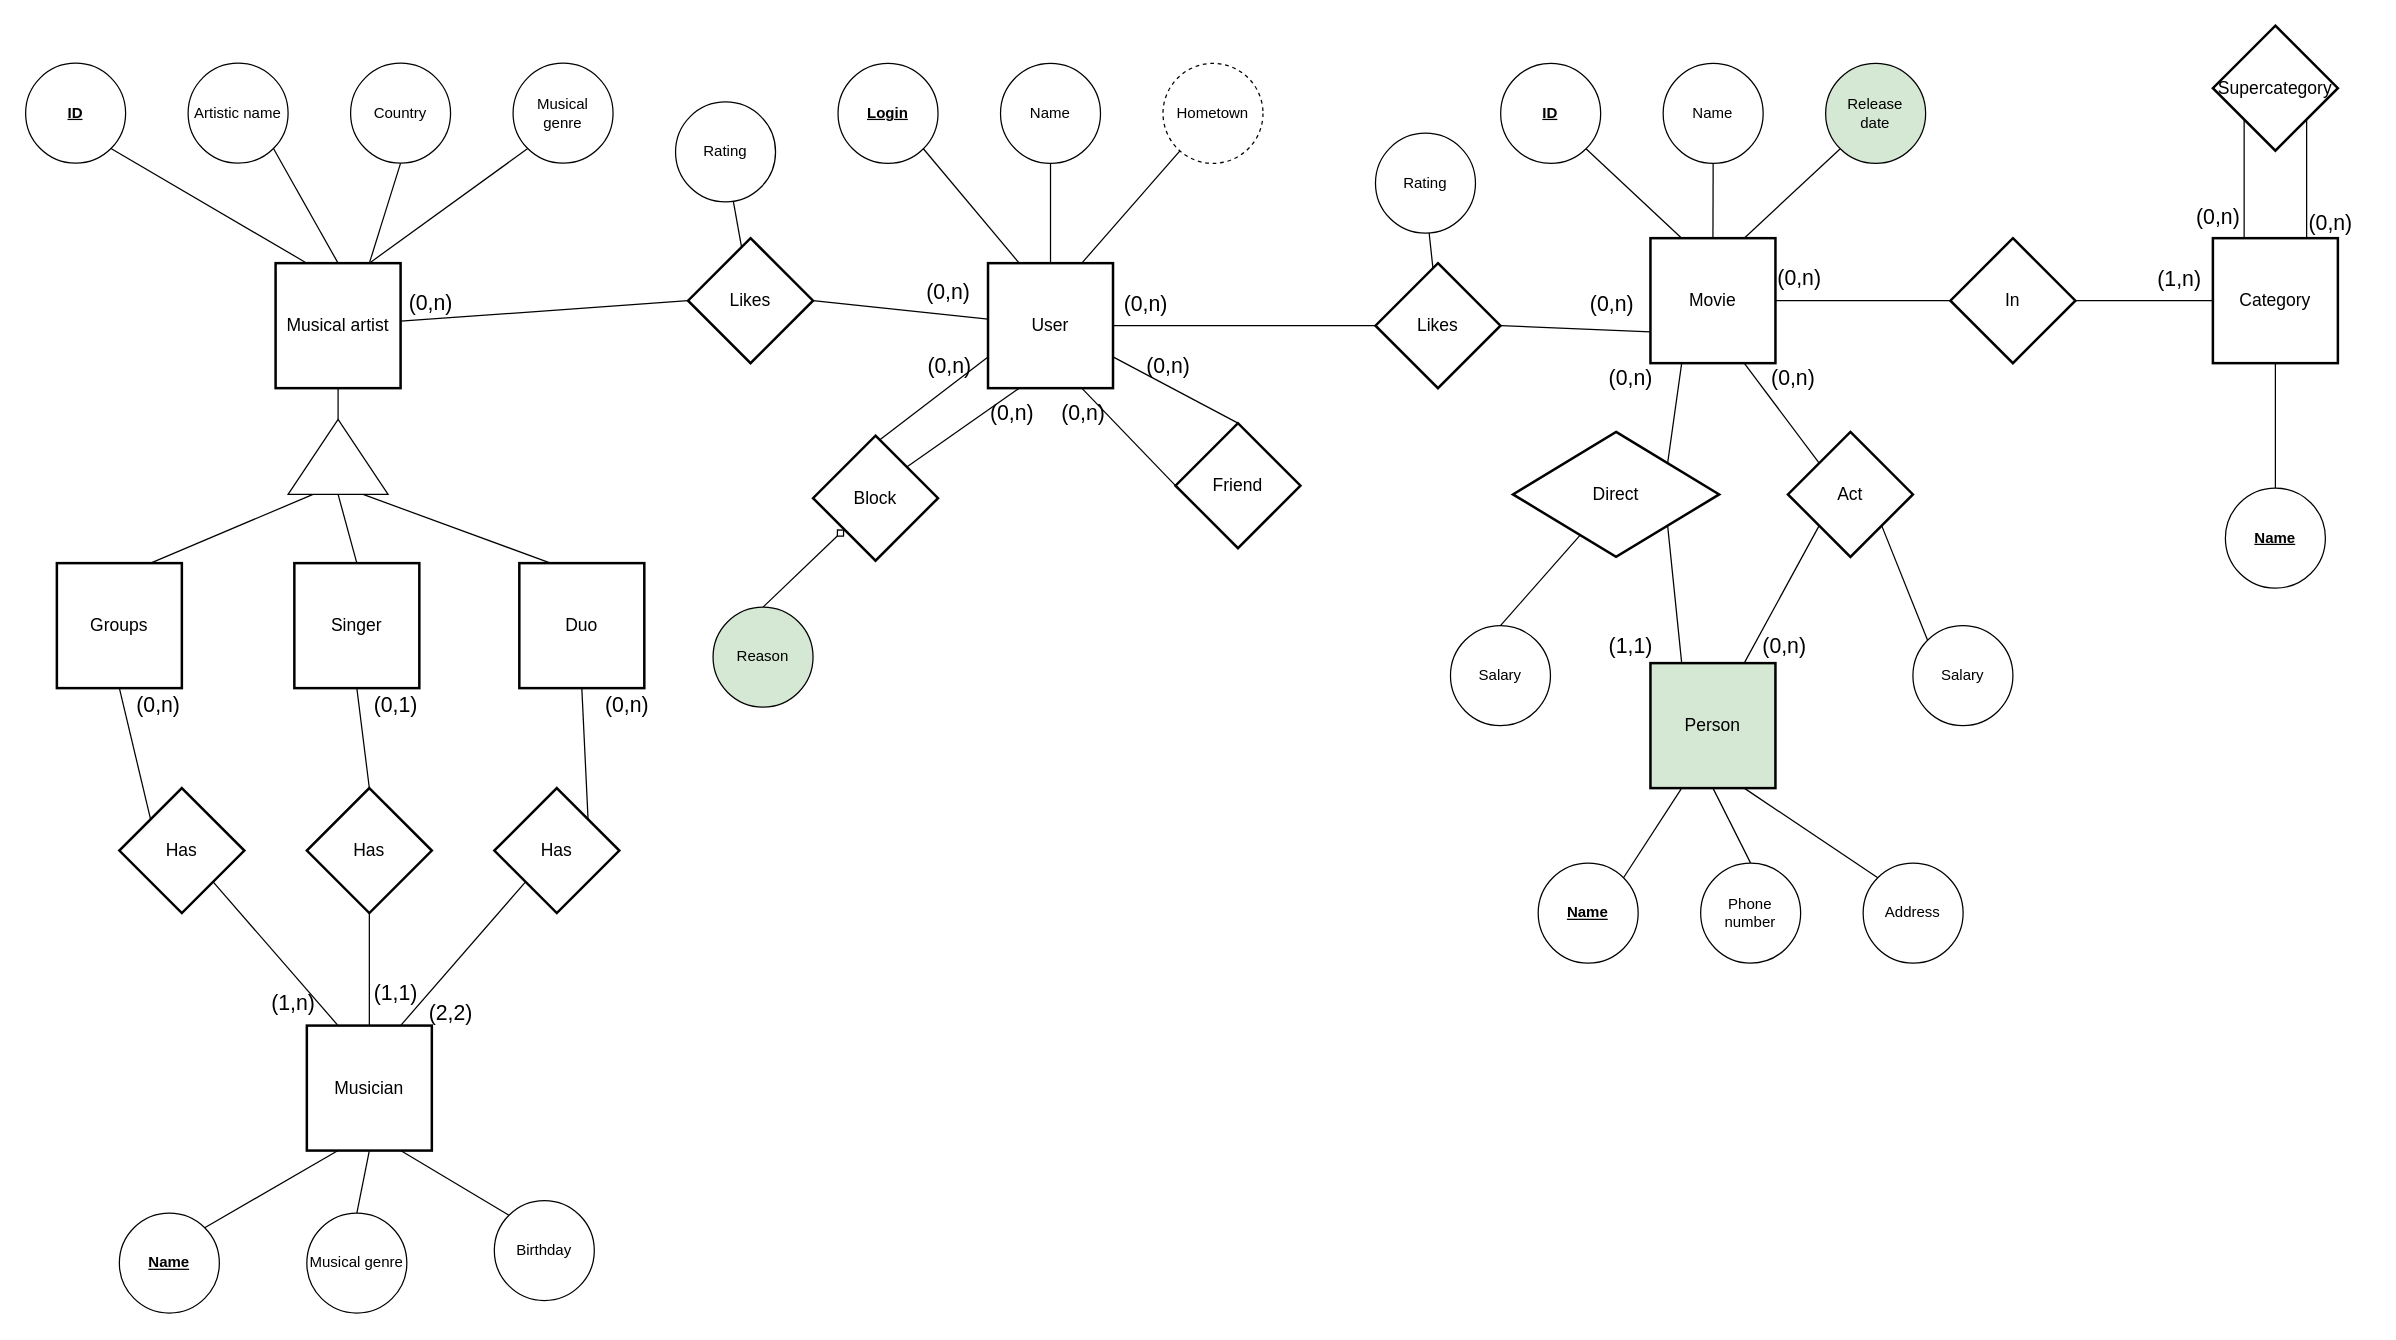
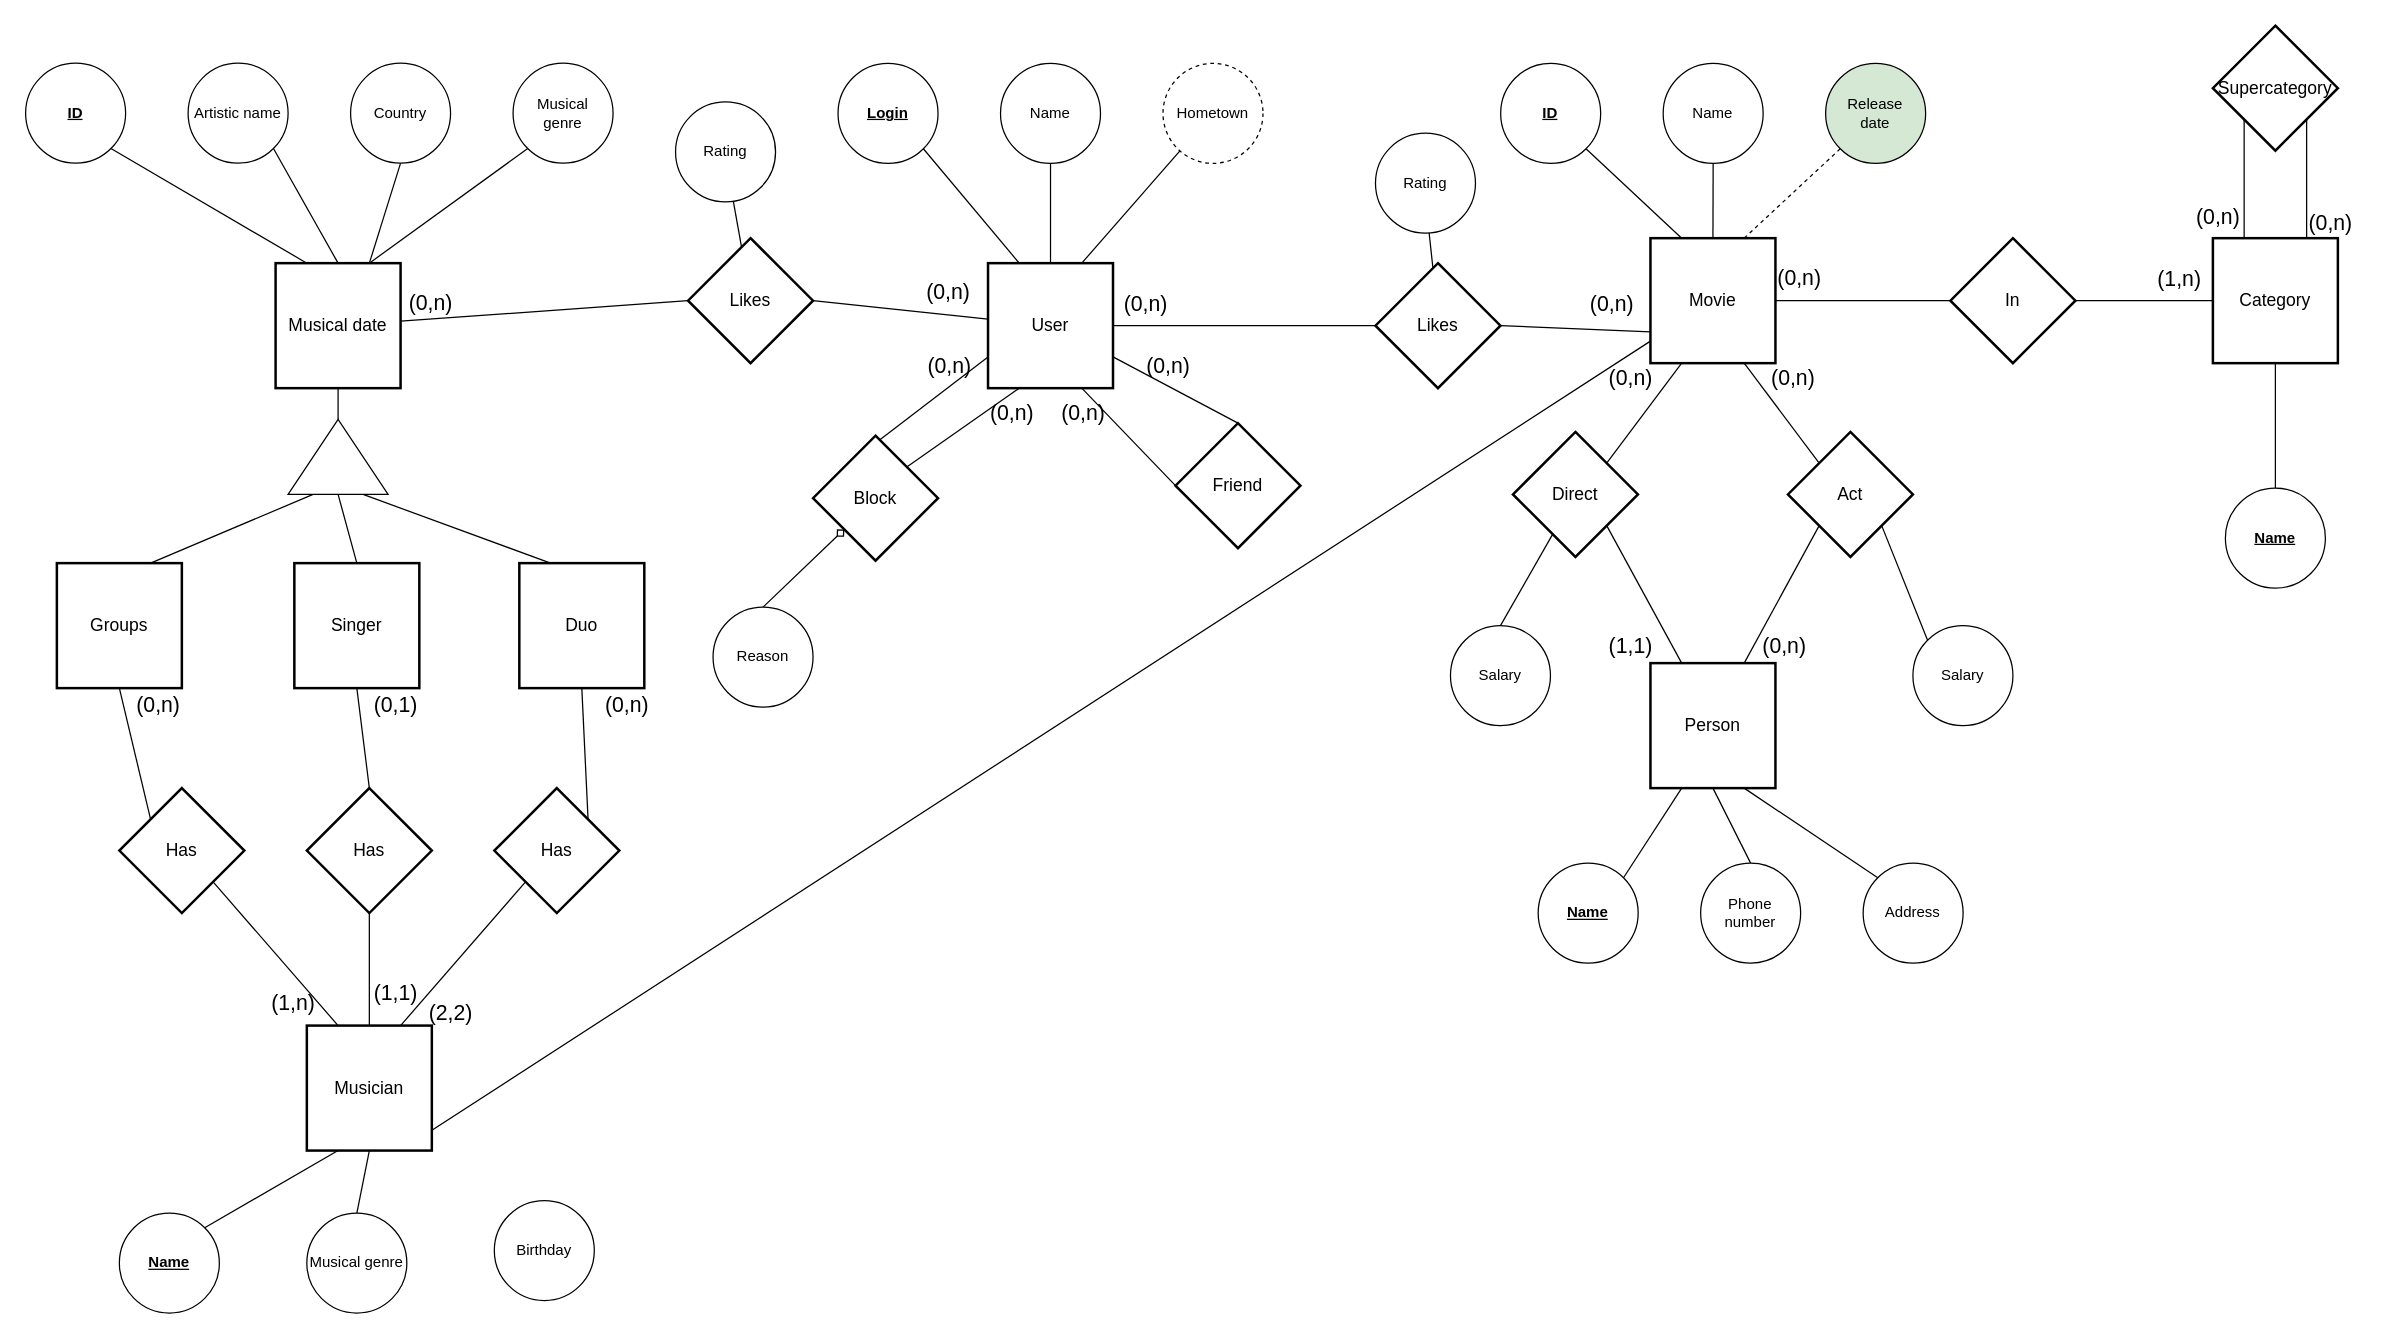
(1792, 194) -> (1792, 194)
(338, 326) -> (338, 326)
(1616, 494) -> (1576, 494)
(763, 657) -> (763, 657)
(1713, 726) -> (1713, 726)
(455, 1183) -> (1040, 736)
